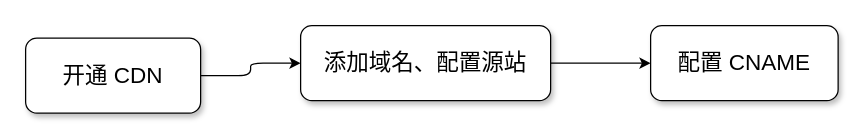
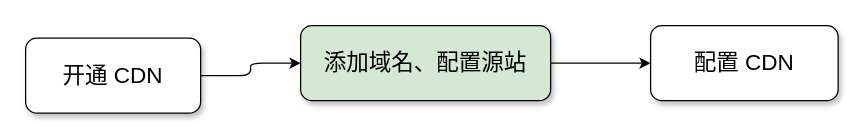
(426, 63) -> (426, 63)
(744, 63) -> (744, 63)
